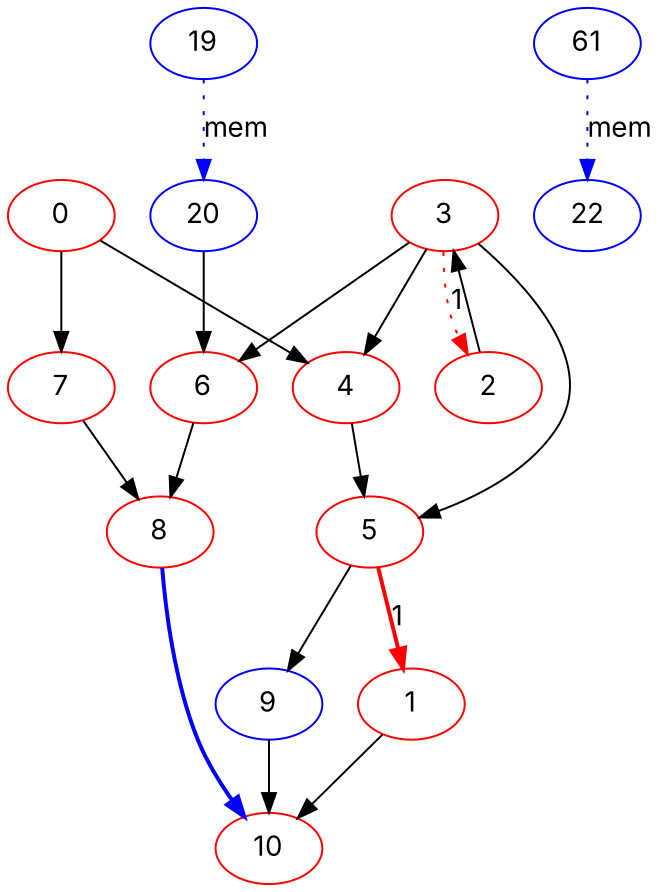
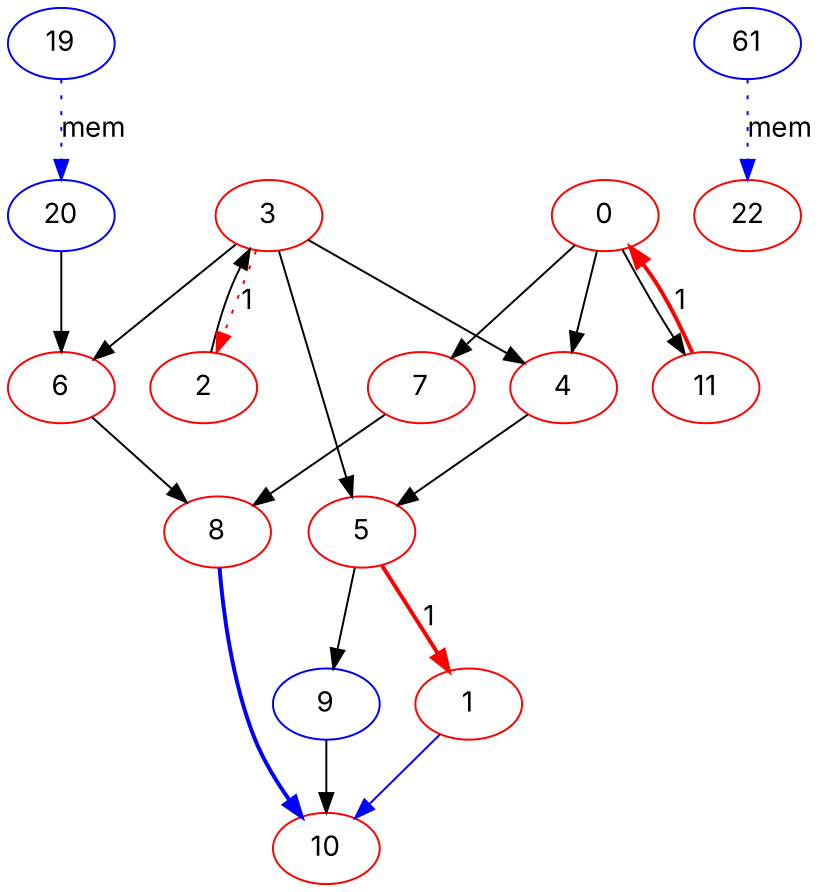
(587, 216) -> (748, 216)
none -> (706, 388)
(347, 769) -> (405, 769)
